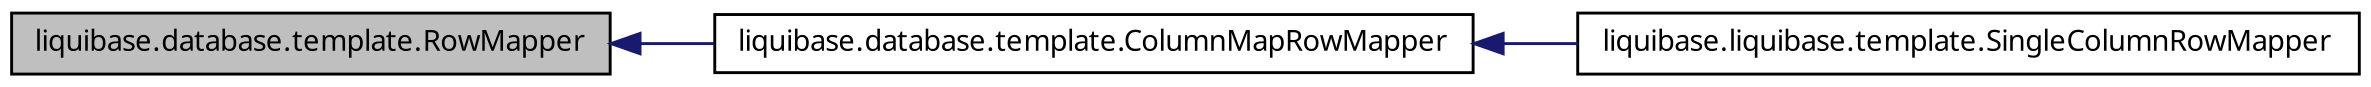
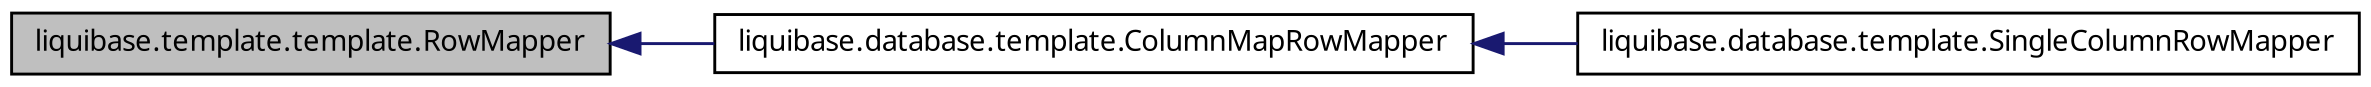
(311, 44) -> (311, 44)
(1969, 44) -> (1969, 44)
